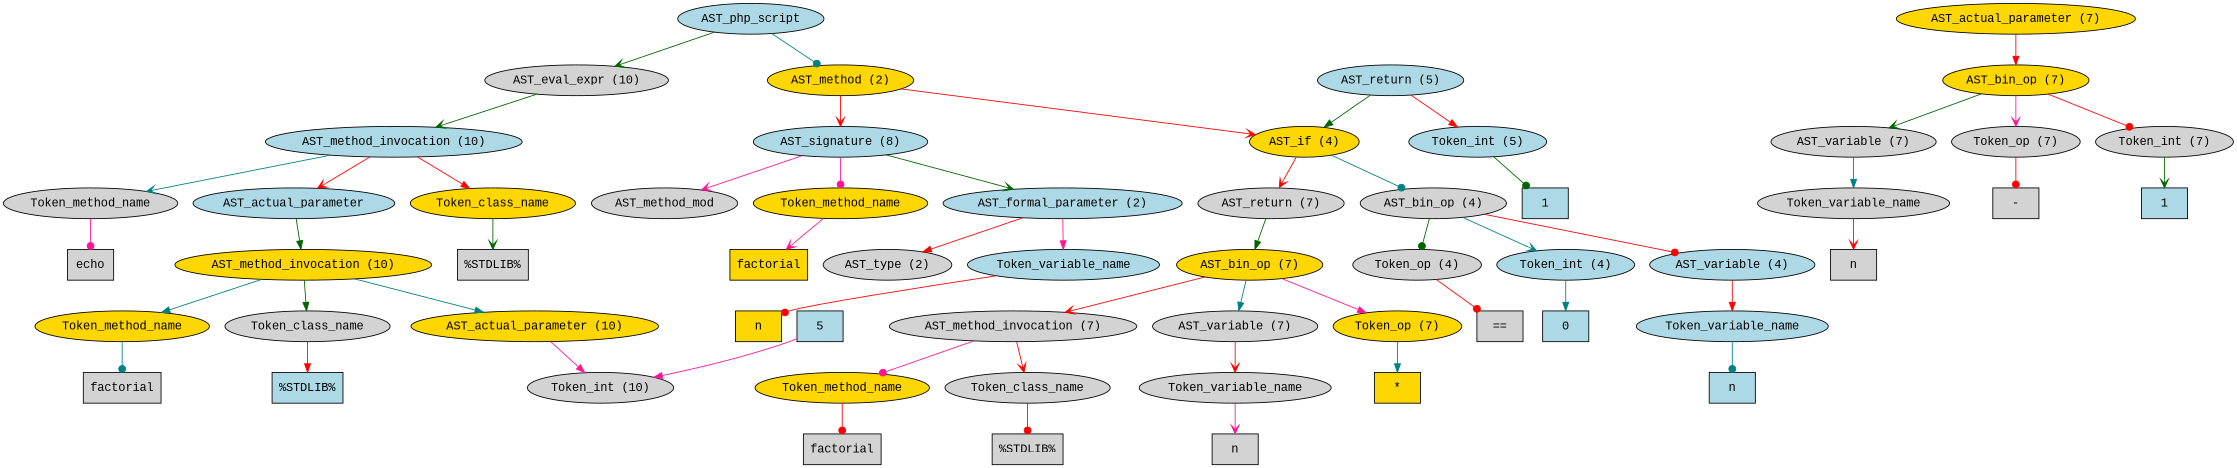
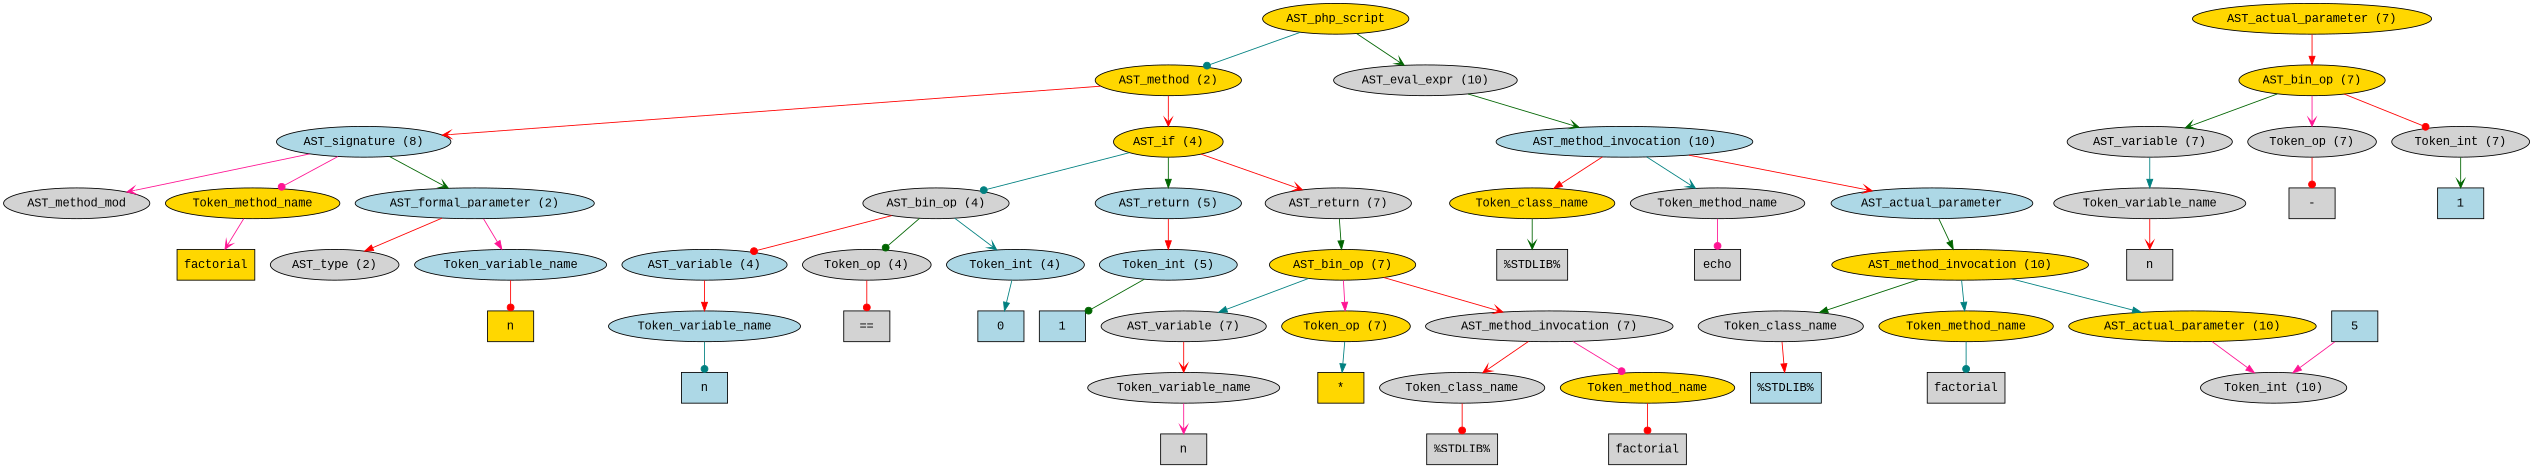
(751, 19) -> (1336, 19)
(1351, 109) -> (1168, 168)
